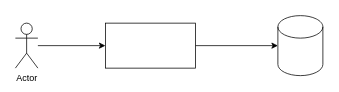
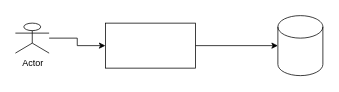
(27, 45) -> (32, 38)
